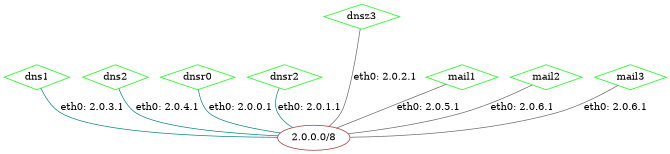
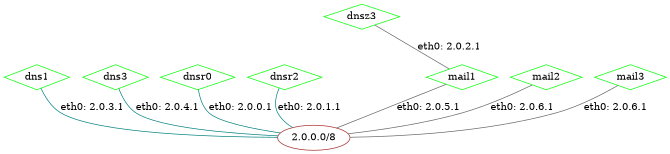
(116, 77) -> (116, 77)
(351, 80) -> (412, 47)
